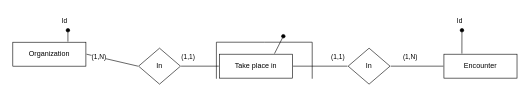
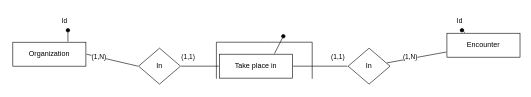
(481, 66) -> (484, 45)
